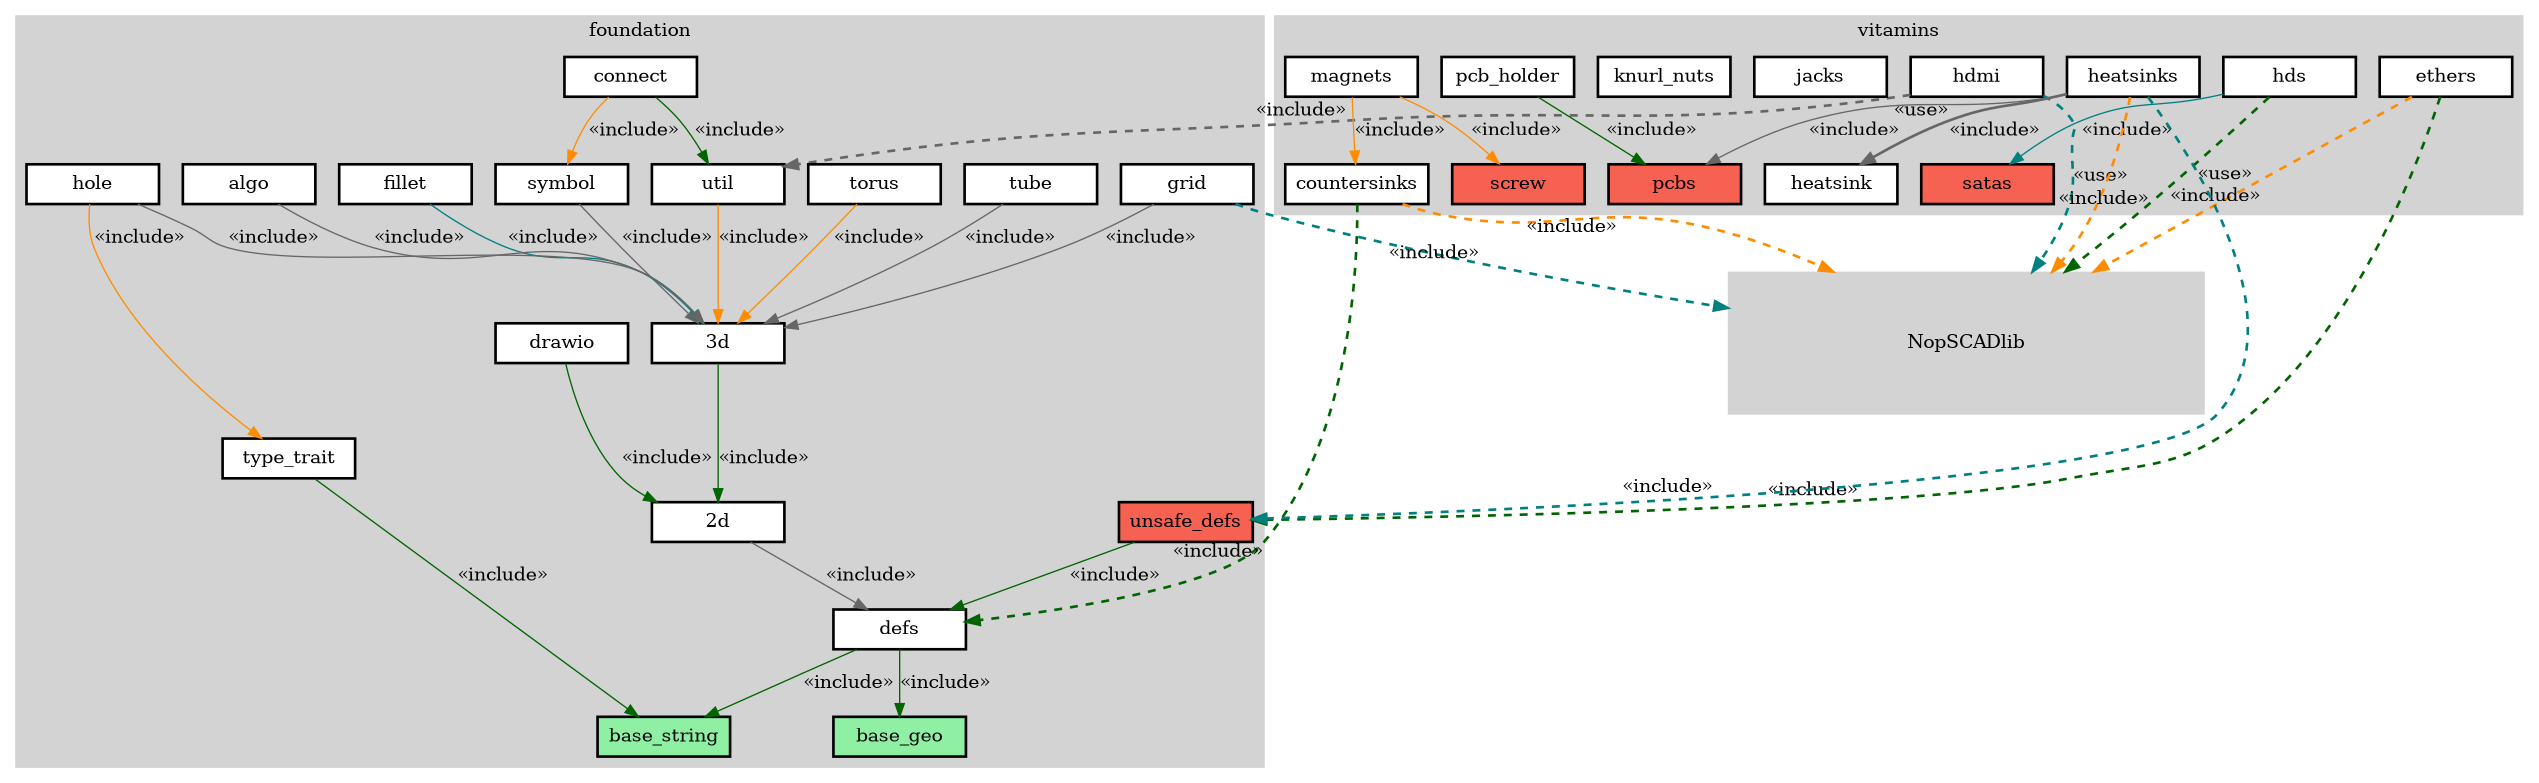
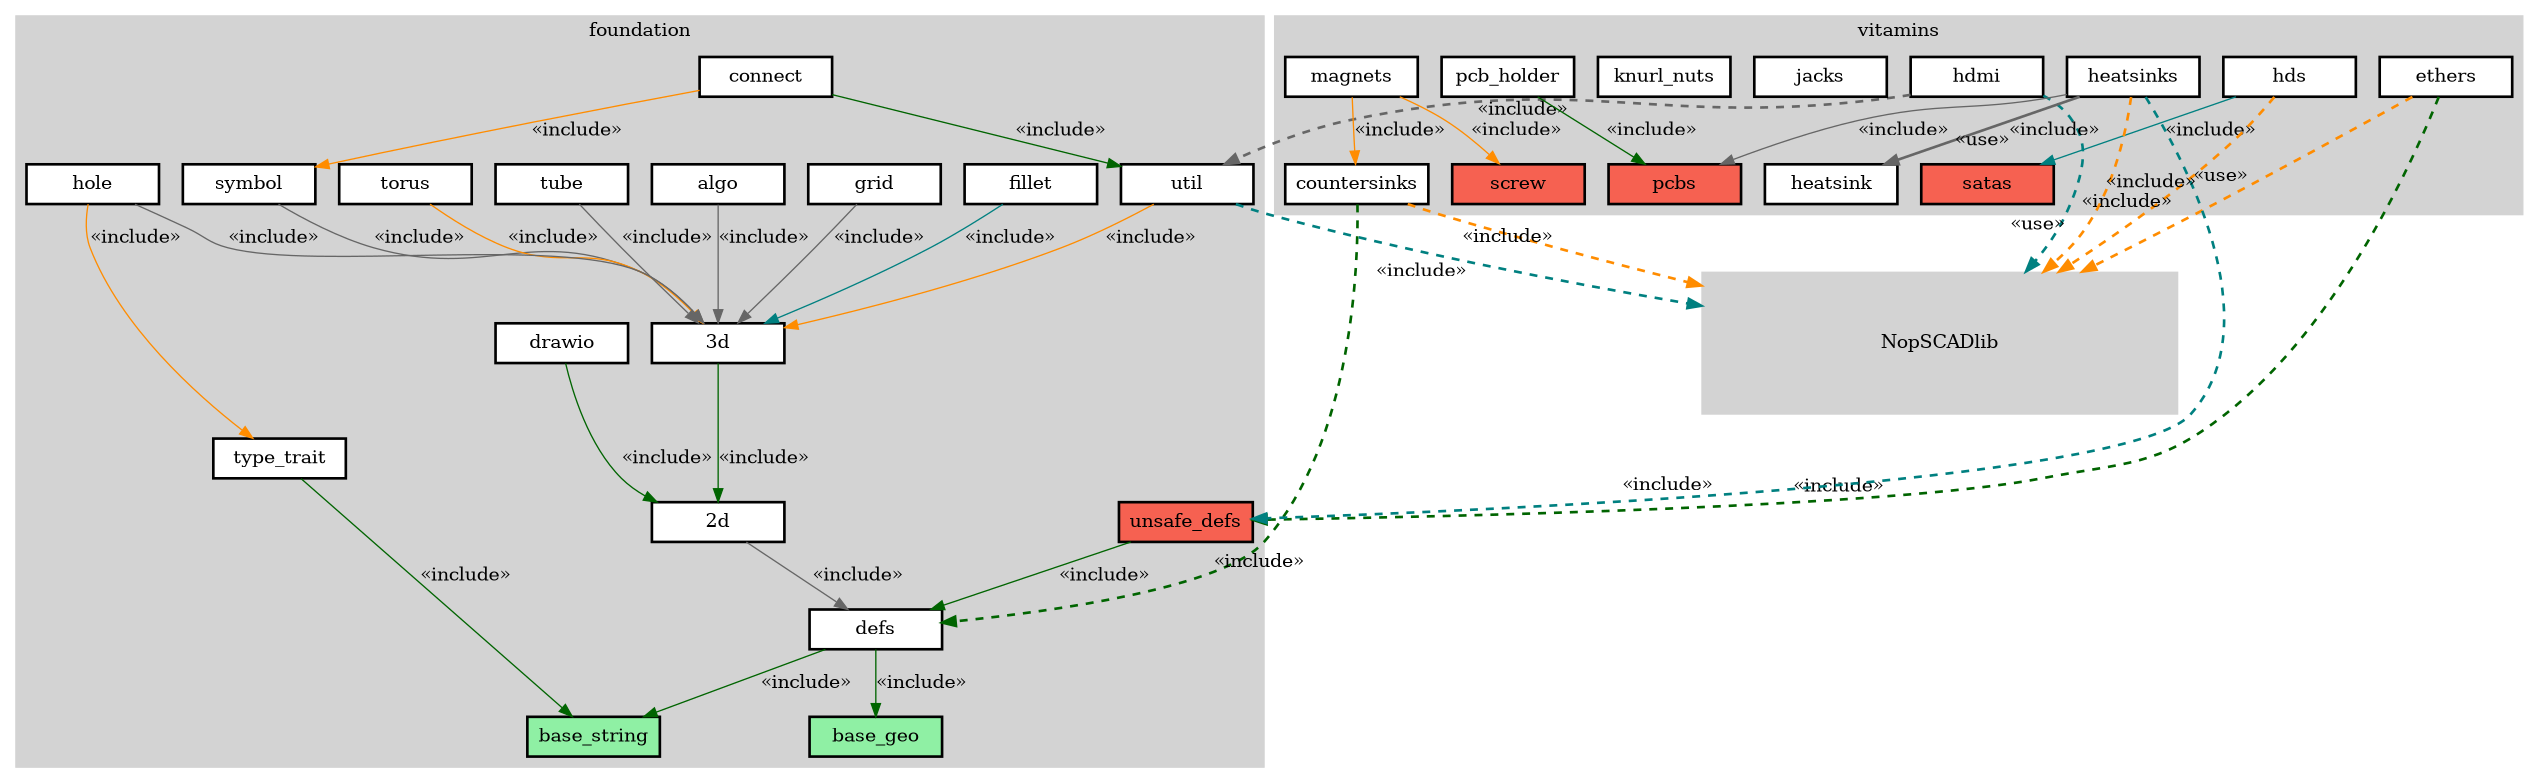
(2174, 182) -> (2178, 188)
(1473, 262) -> (1460, 260)
